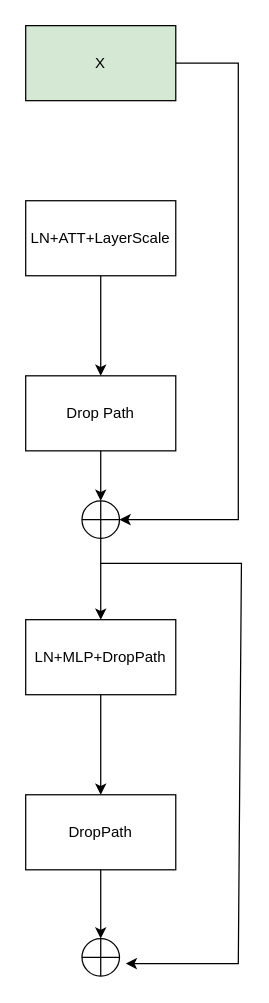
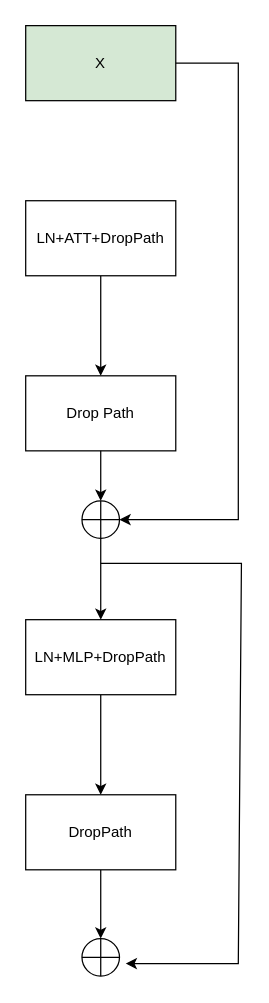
(101, 238) -> (101, 238)
